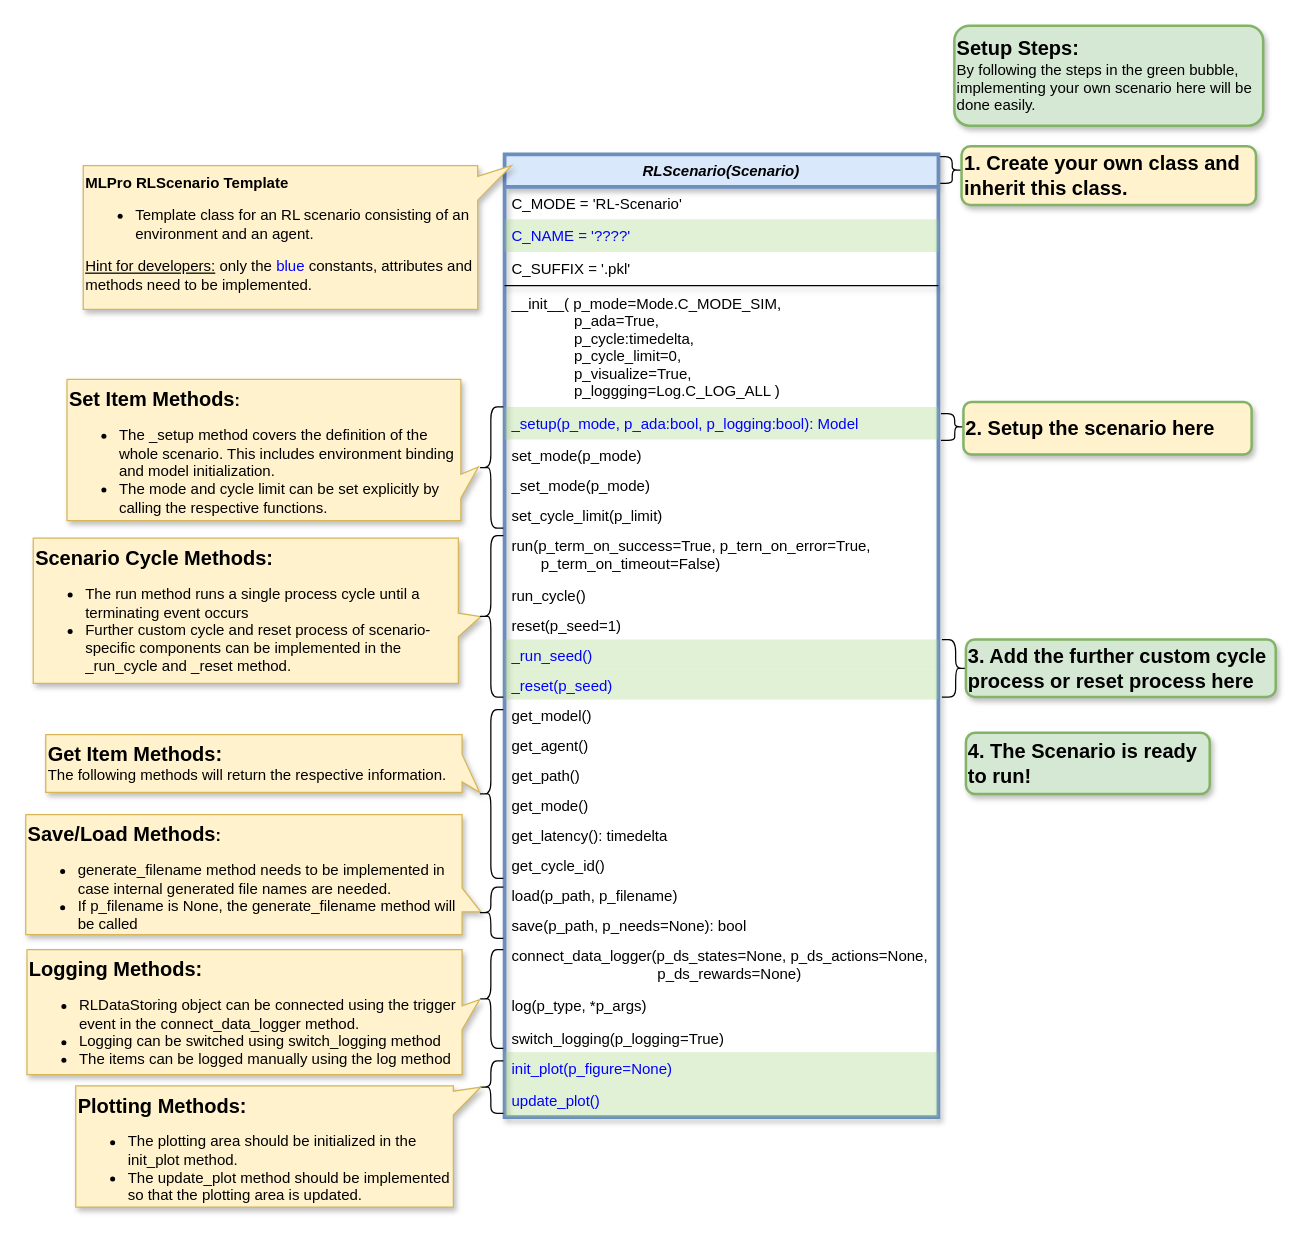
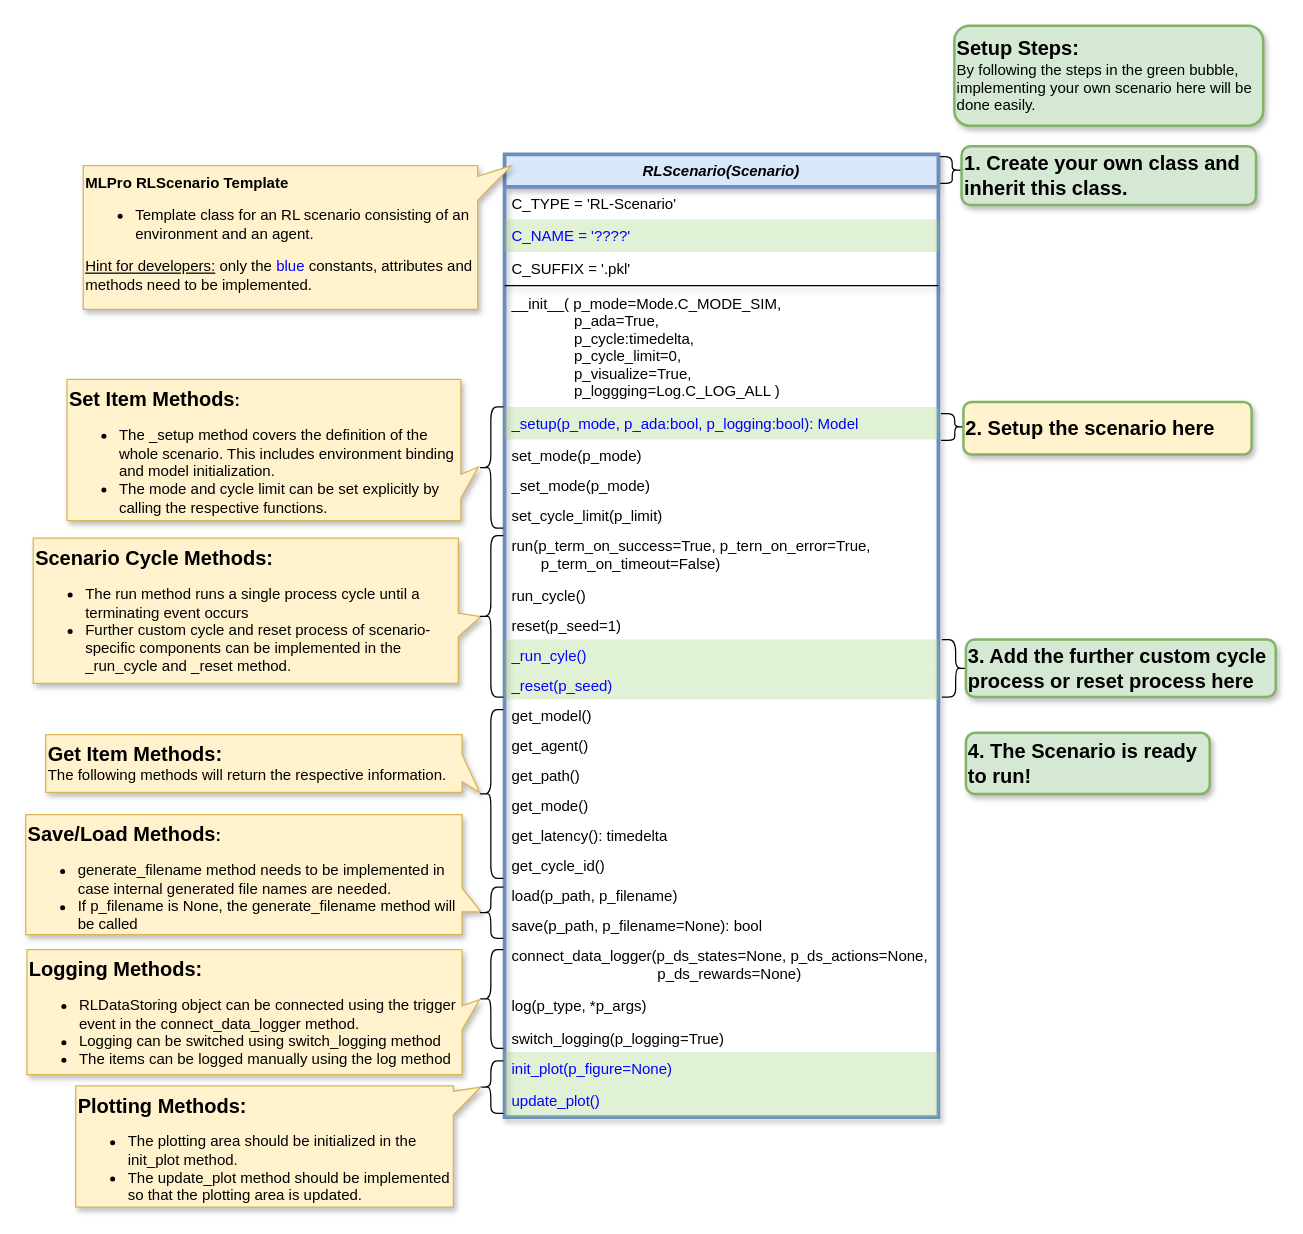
(1108, 176) -> (1108, 176)
(594, 204) -> (594, 204)
(557, 656) -> (556, 656)
(636, 926) -> (645, 926)
